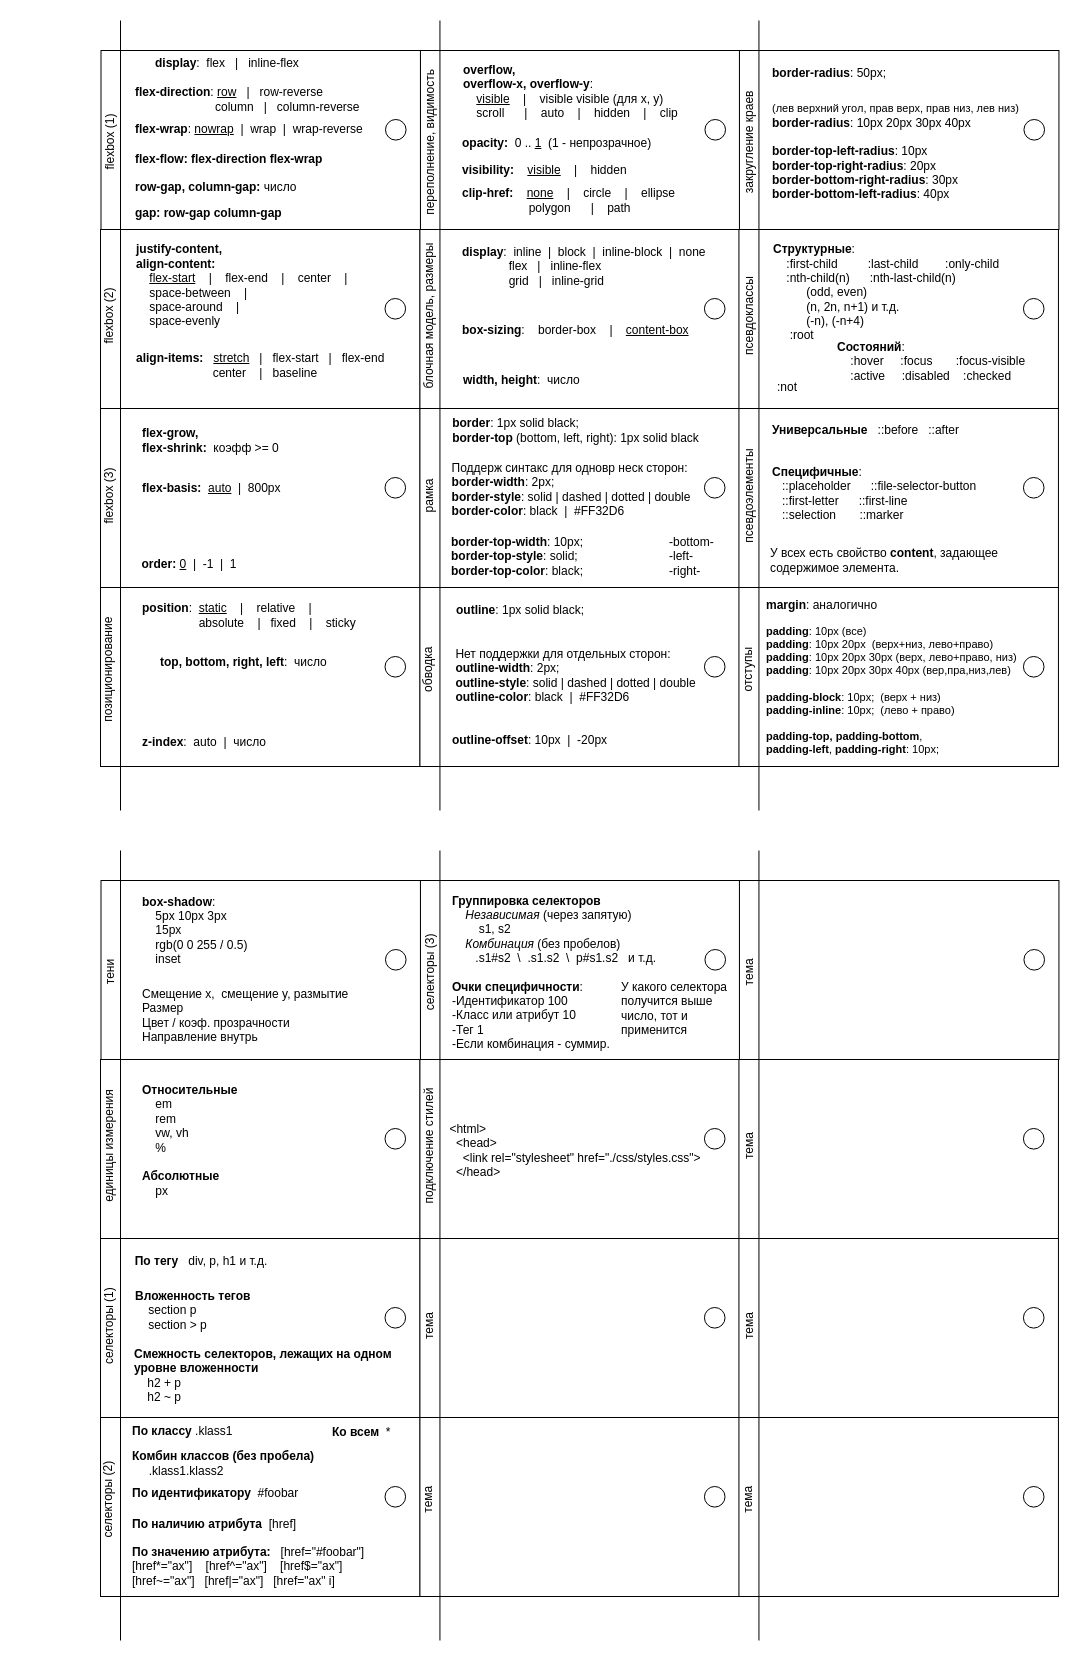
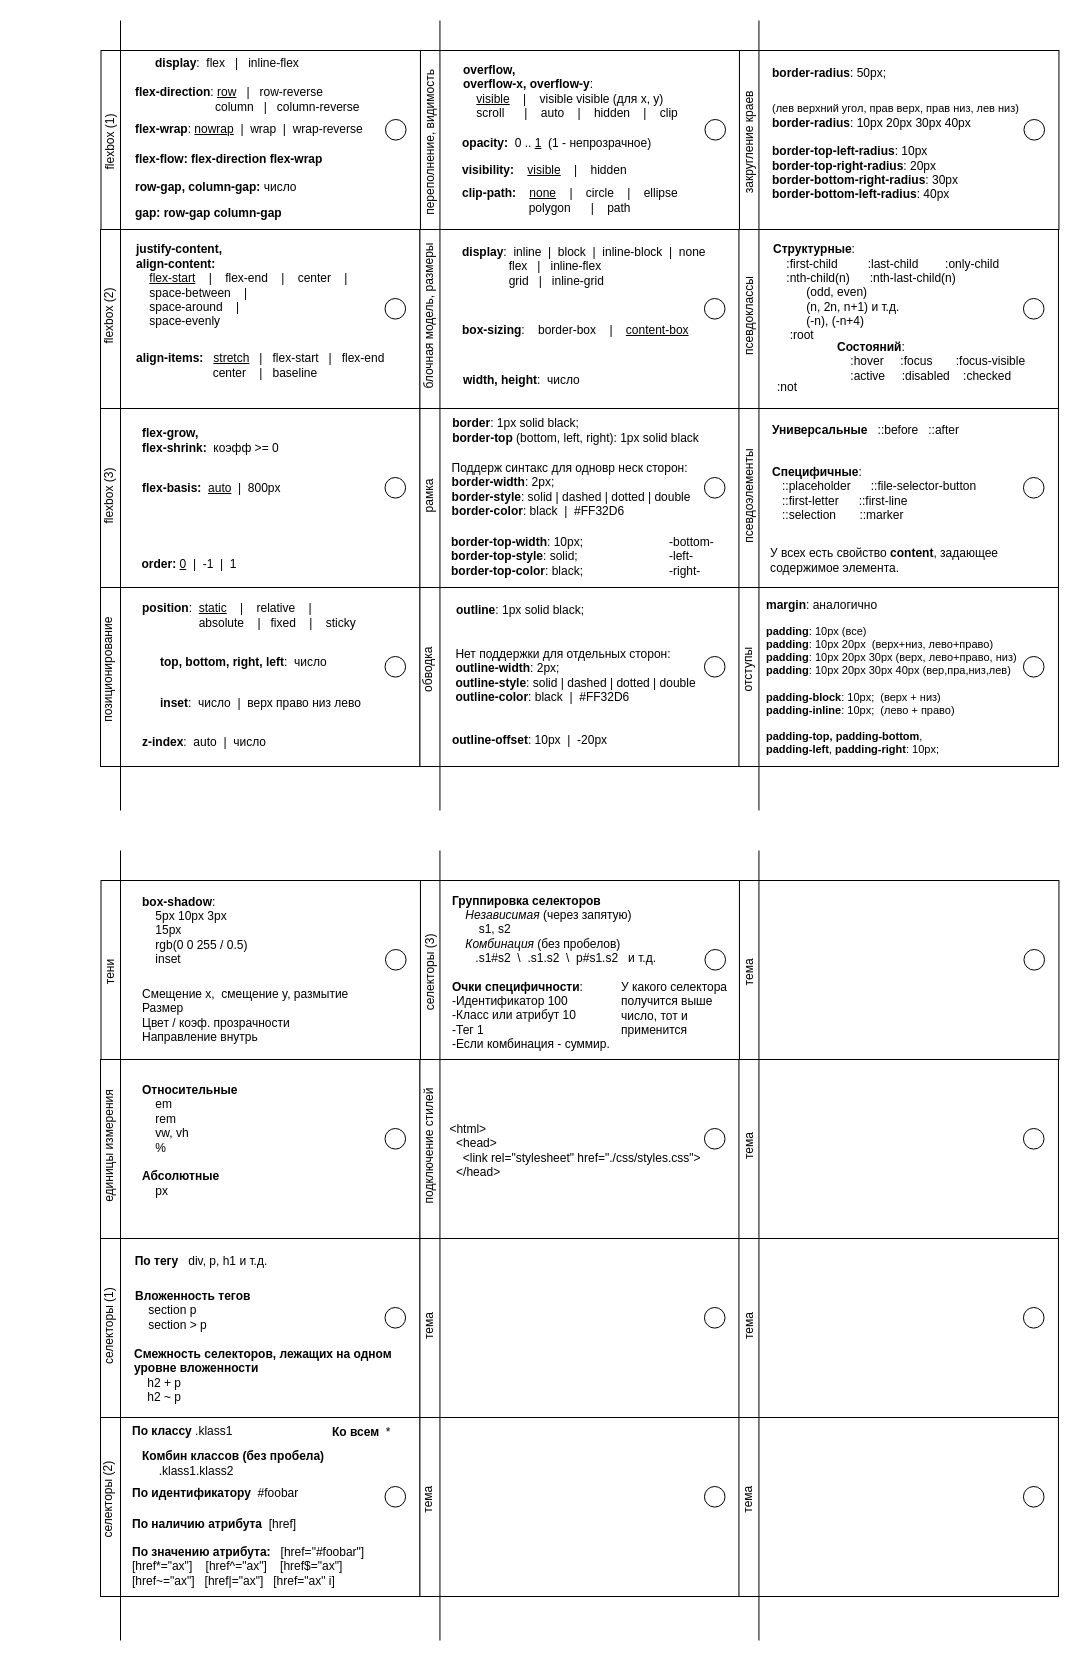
(592, 201) -> (592, 201)
none -> (270, 704)
(257, 1464) -> (267, 1464)
